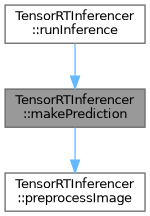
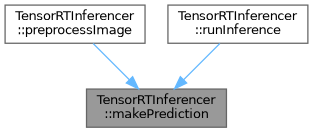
(75, 144) -> (111, 62)
